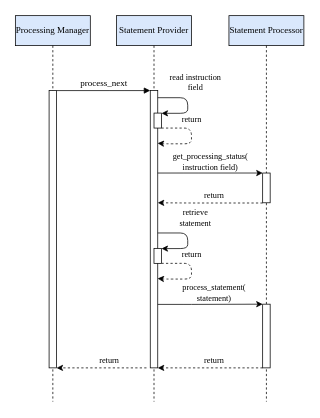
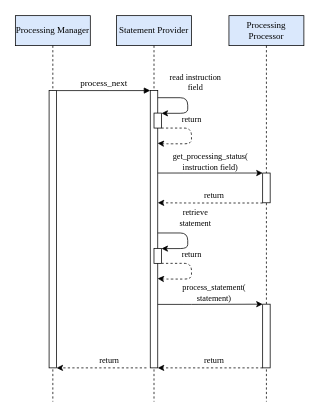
(267, 30) -> (267, 30)
